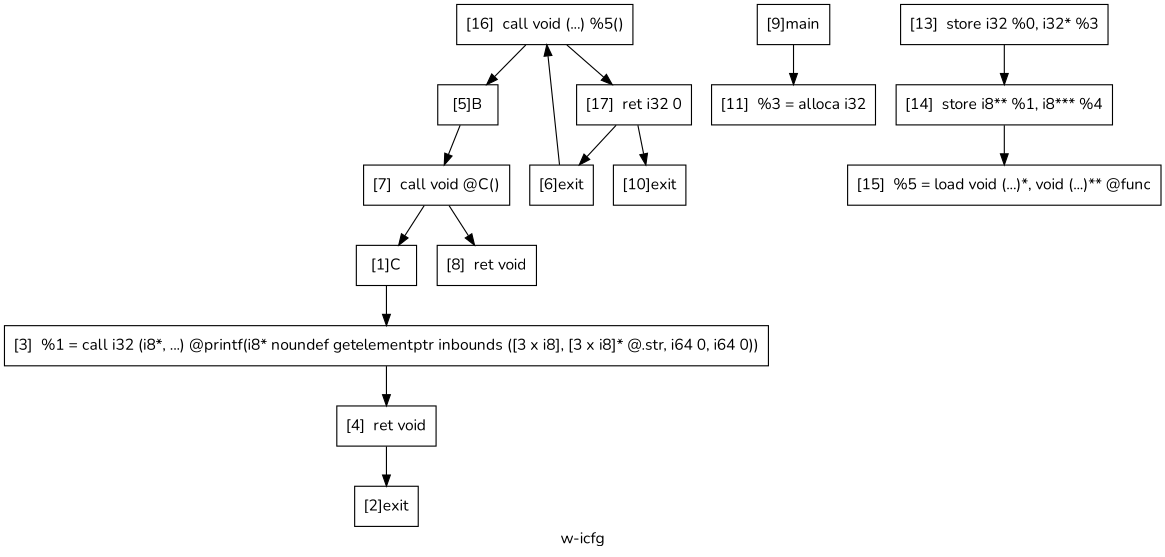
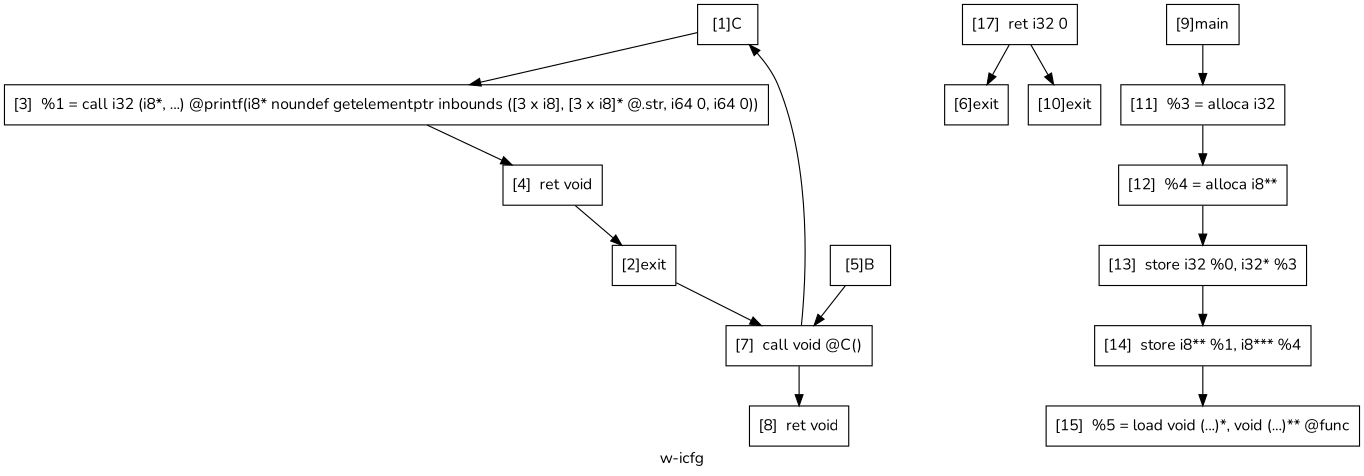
(545, 25) -> none
none -> (1203, 185)
none -> (714, 302)
